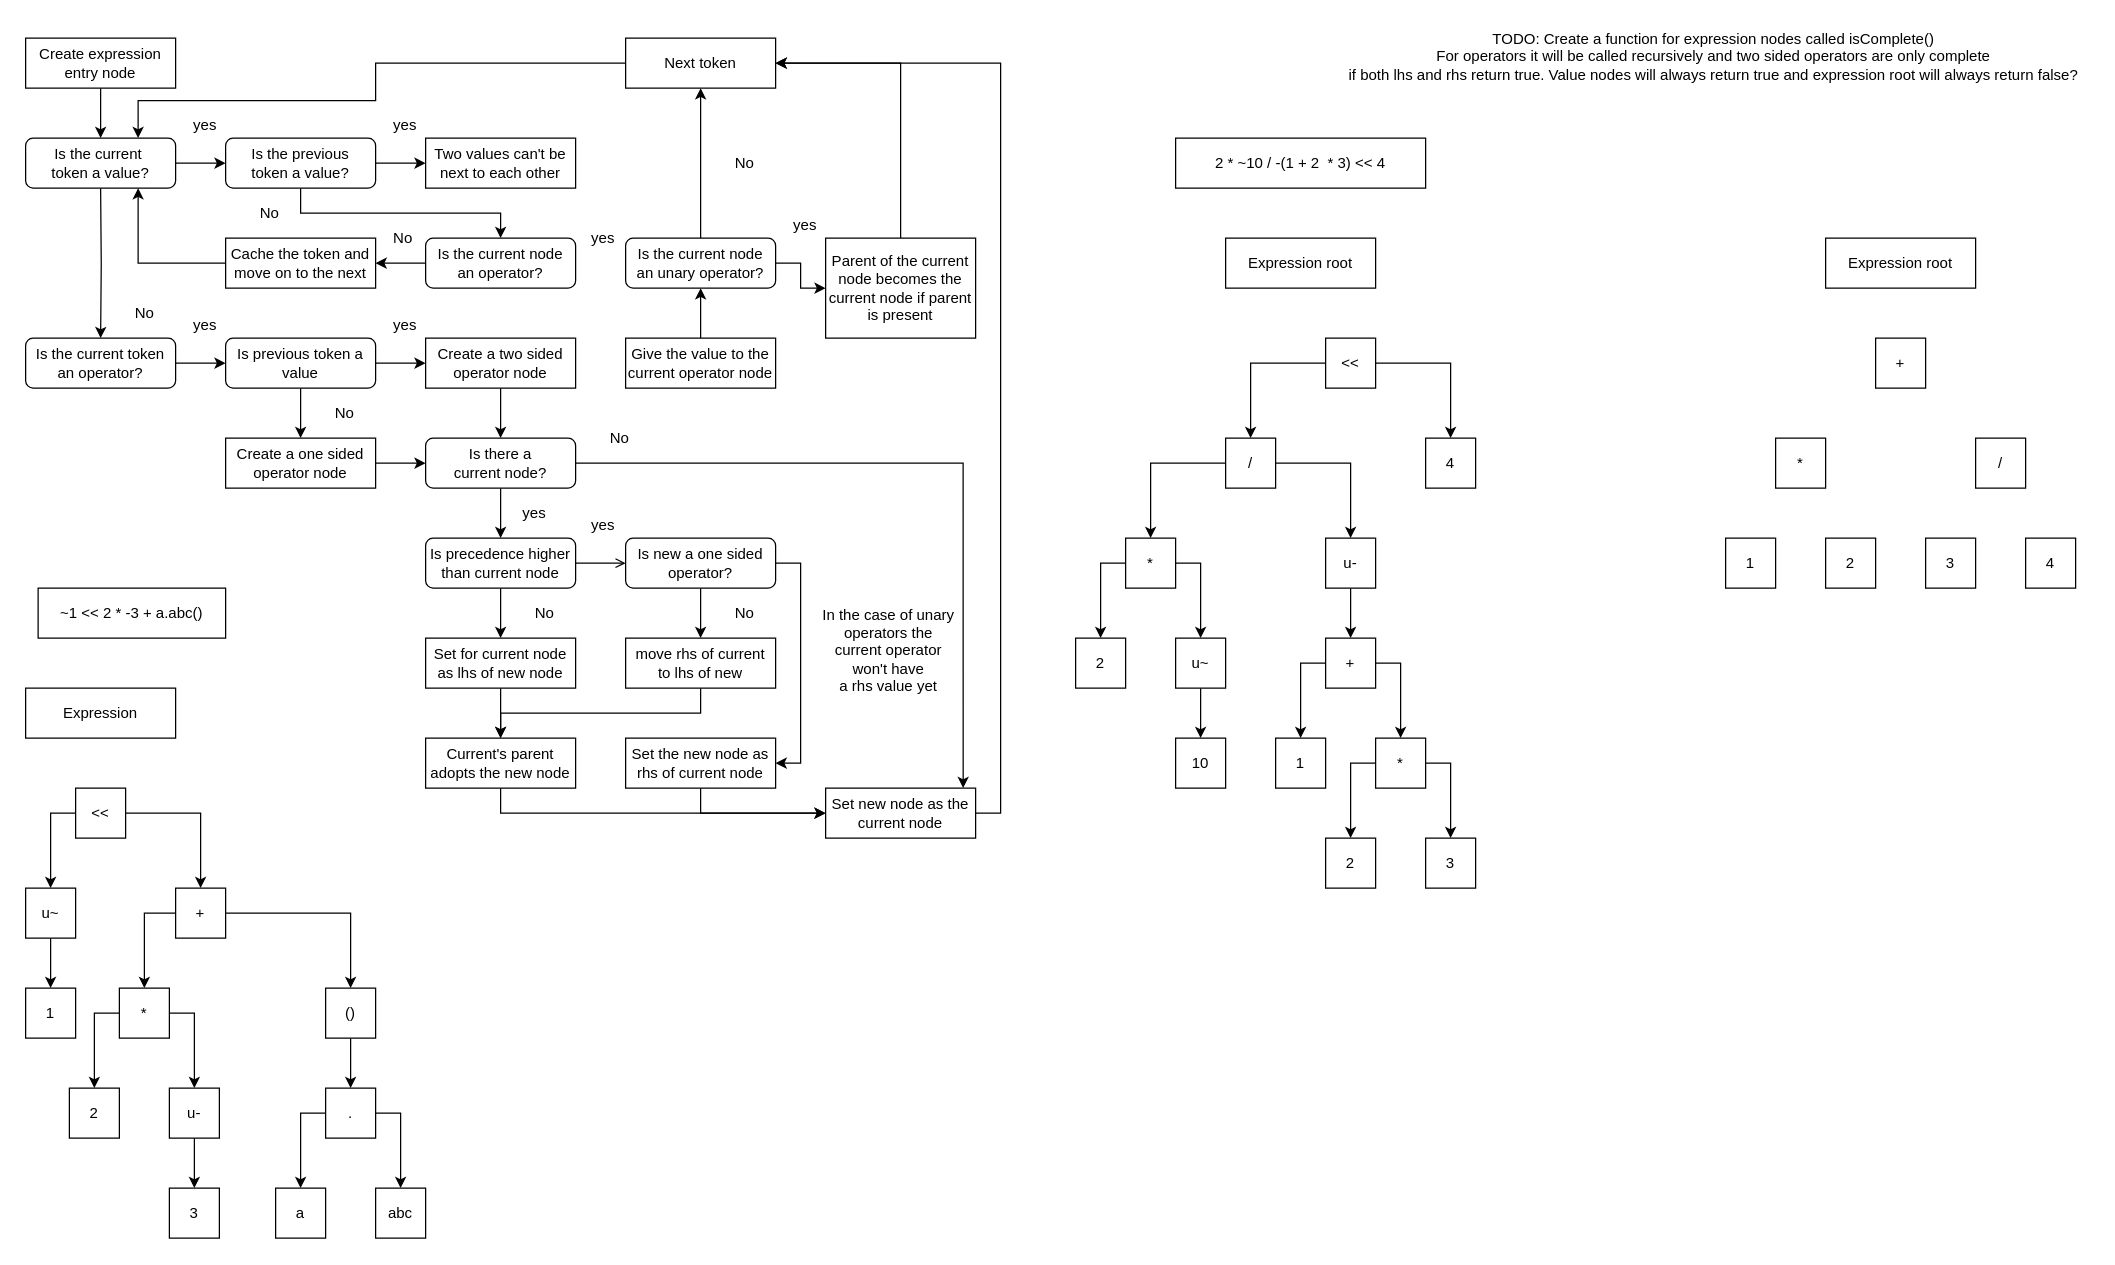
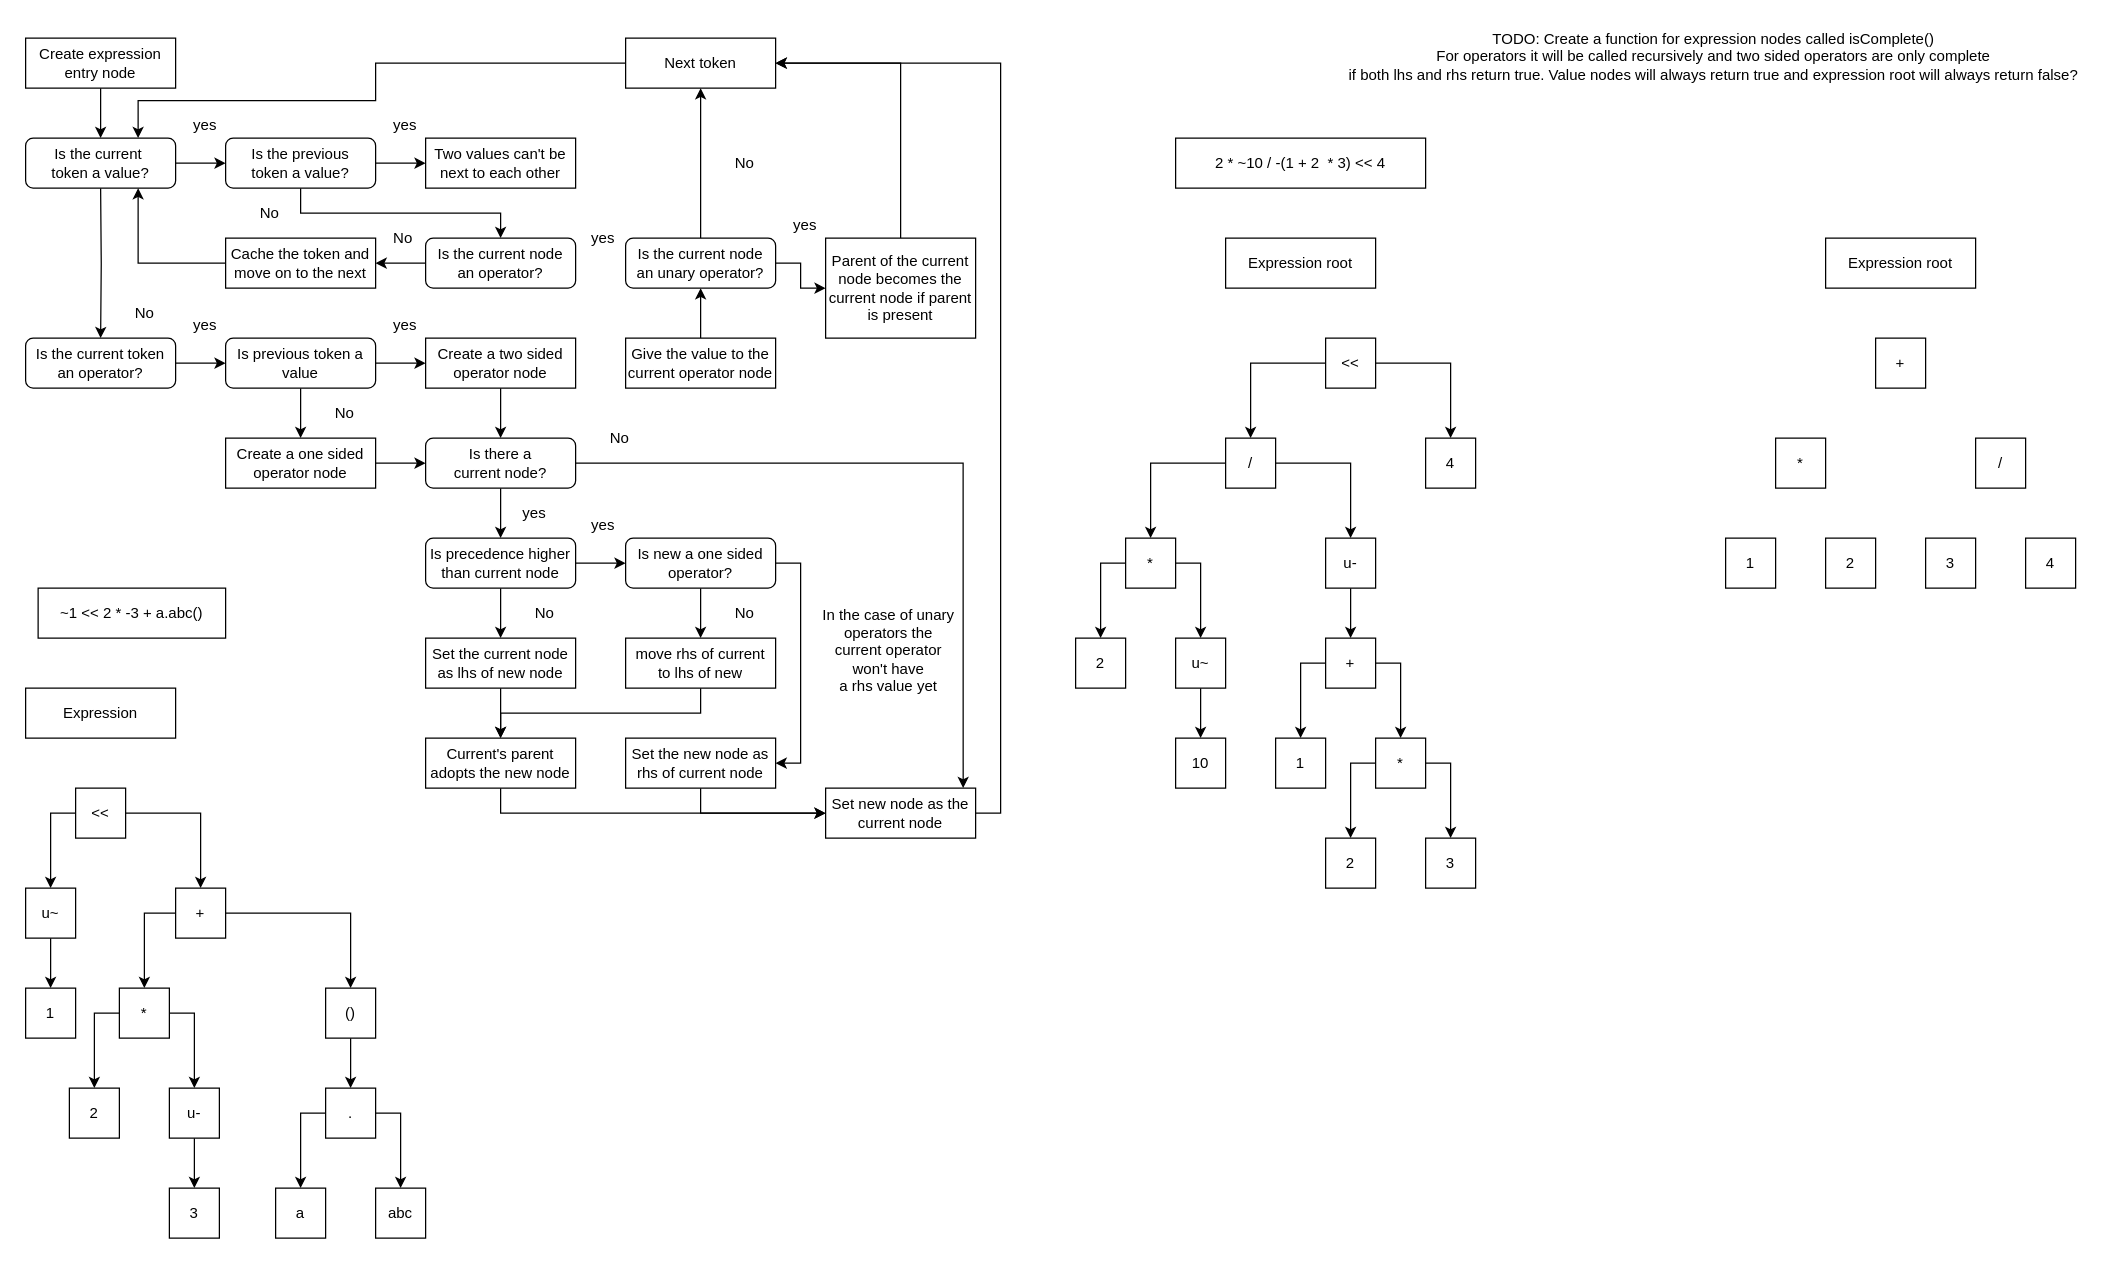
(617, 563) -> (616, 563)
(501, 663) -> (501, 663)
